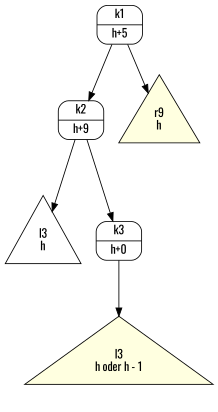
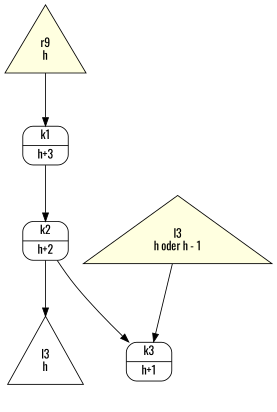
(120, 34) -> (46, 155)
(136, 65) -> (46, 95)
(81, 129) -> (46, 250)
(119, 250) -> (149, 371)
(119, 284) -> (164, 299)
